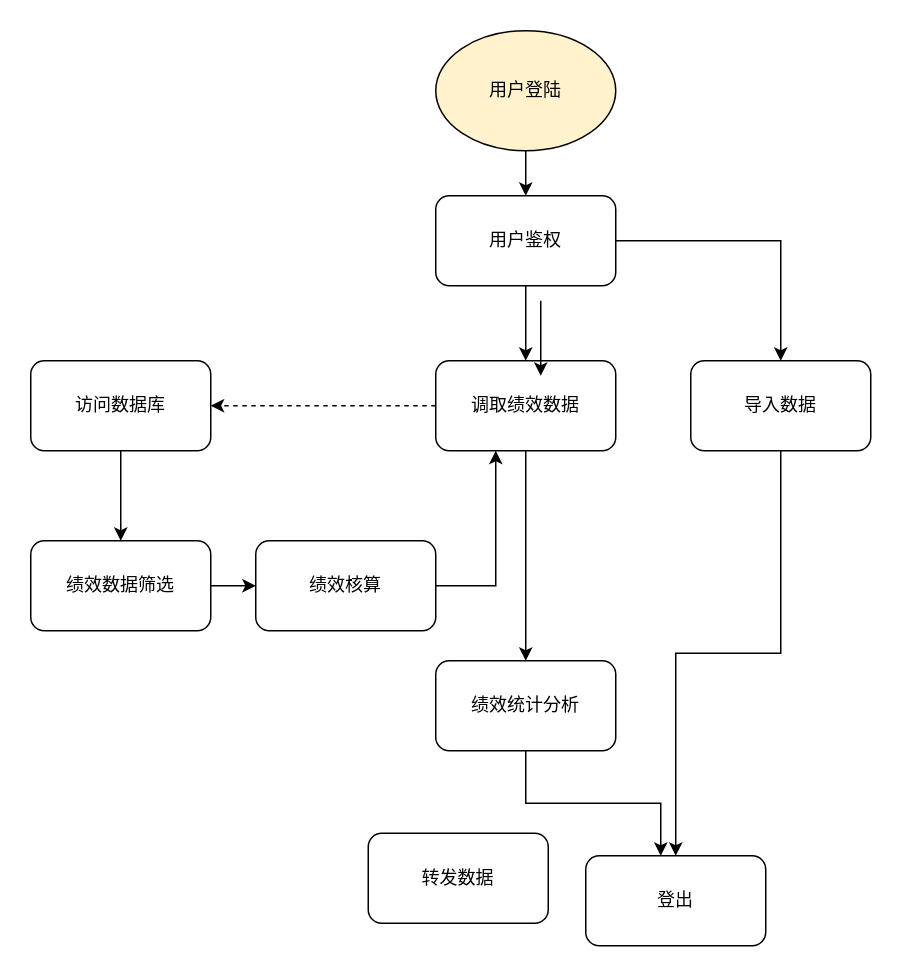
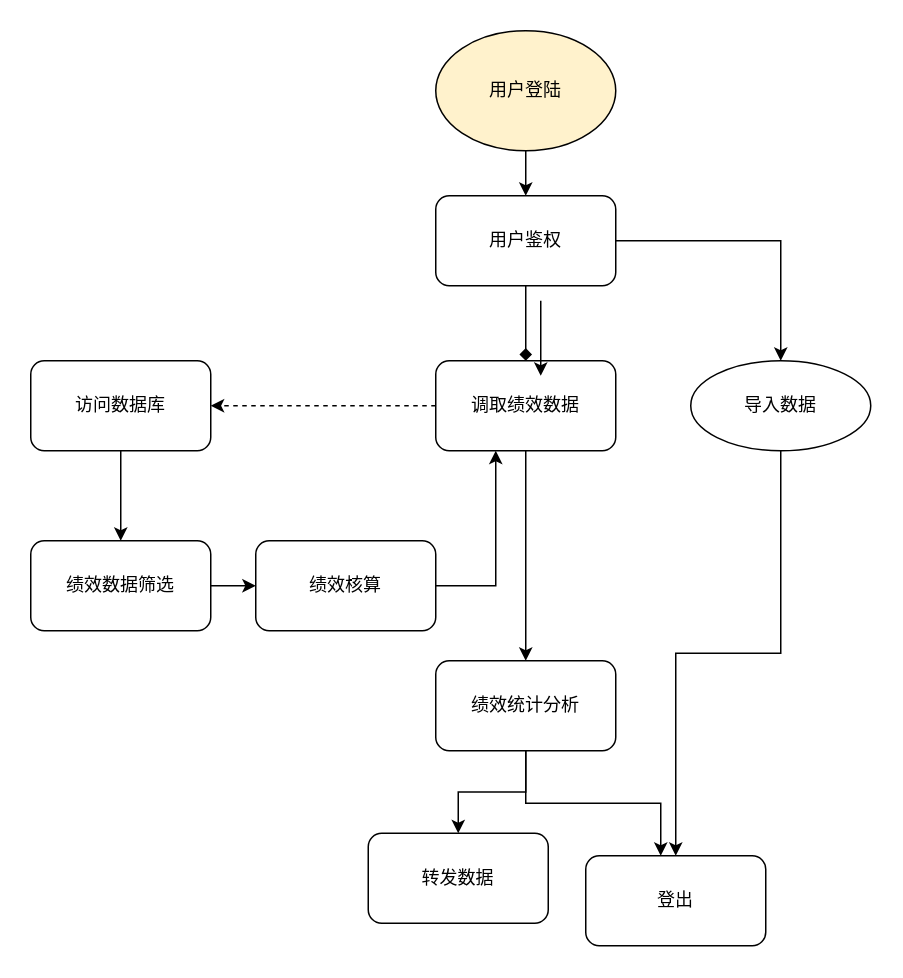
(526, 349) -> (526, 348)
(781, 406) -> (781, 406)
none -> (475, 792)
